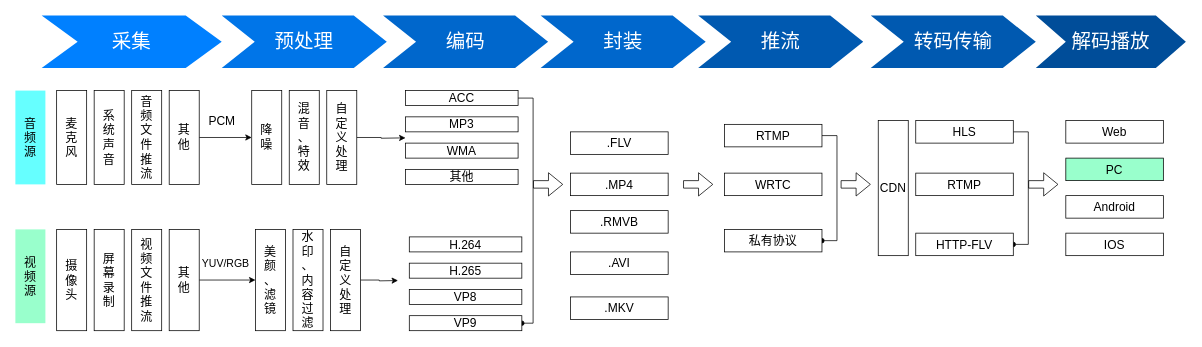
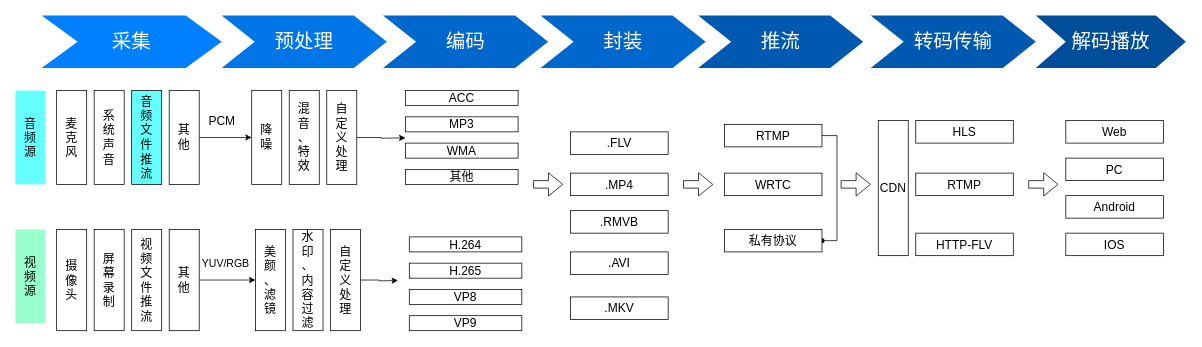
(147, 137) -> (147, 137)
(1114, 169) -> (1114, 169)
(1028, 222) -> none
(530, 323) -> none
